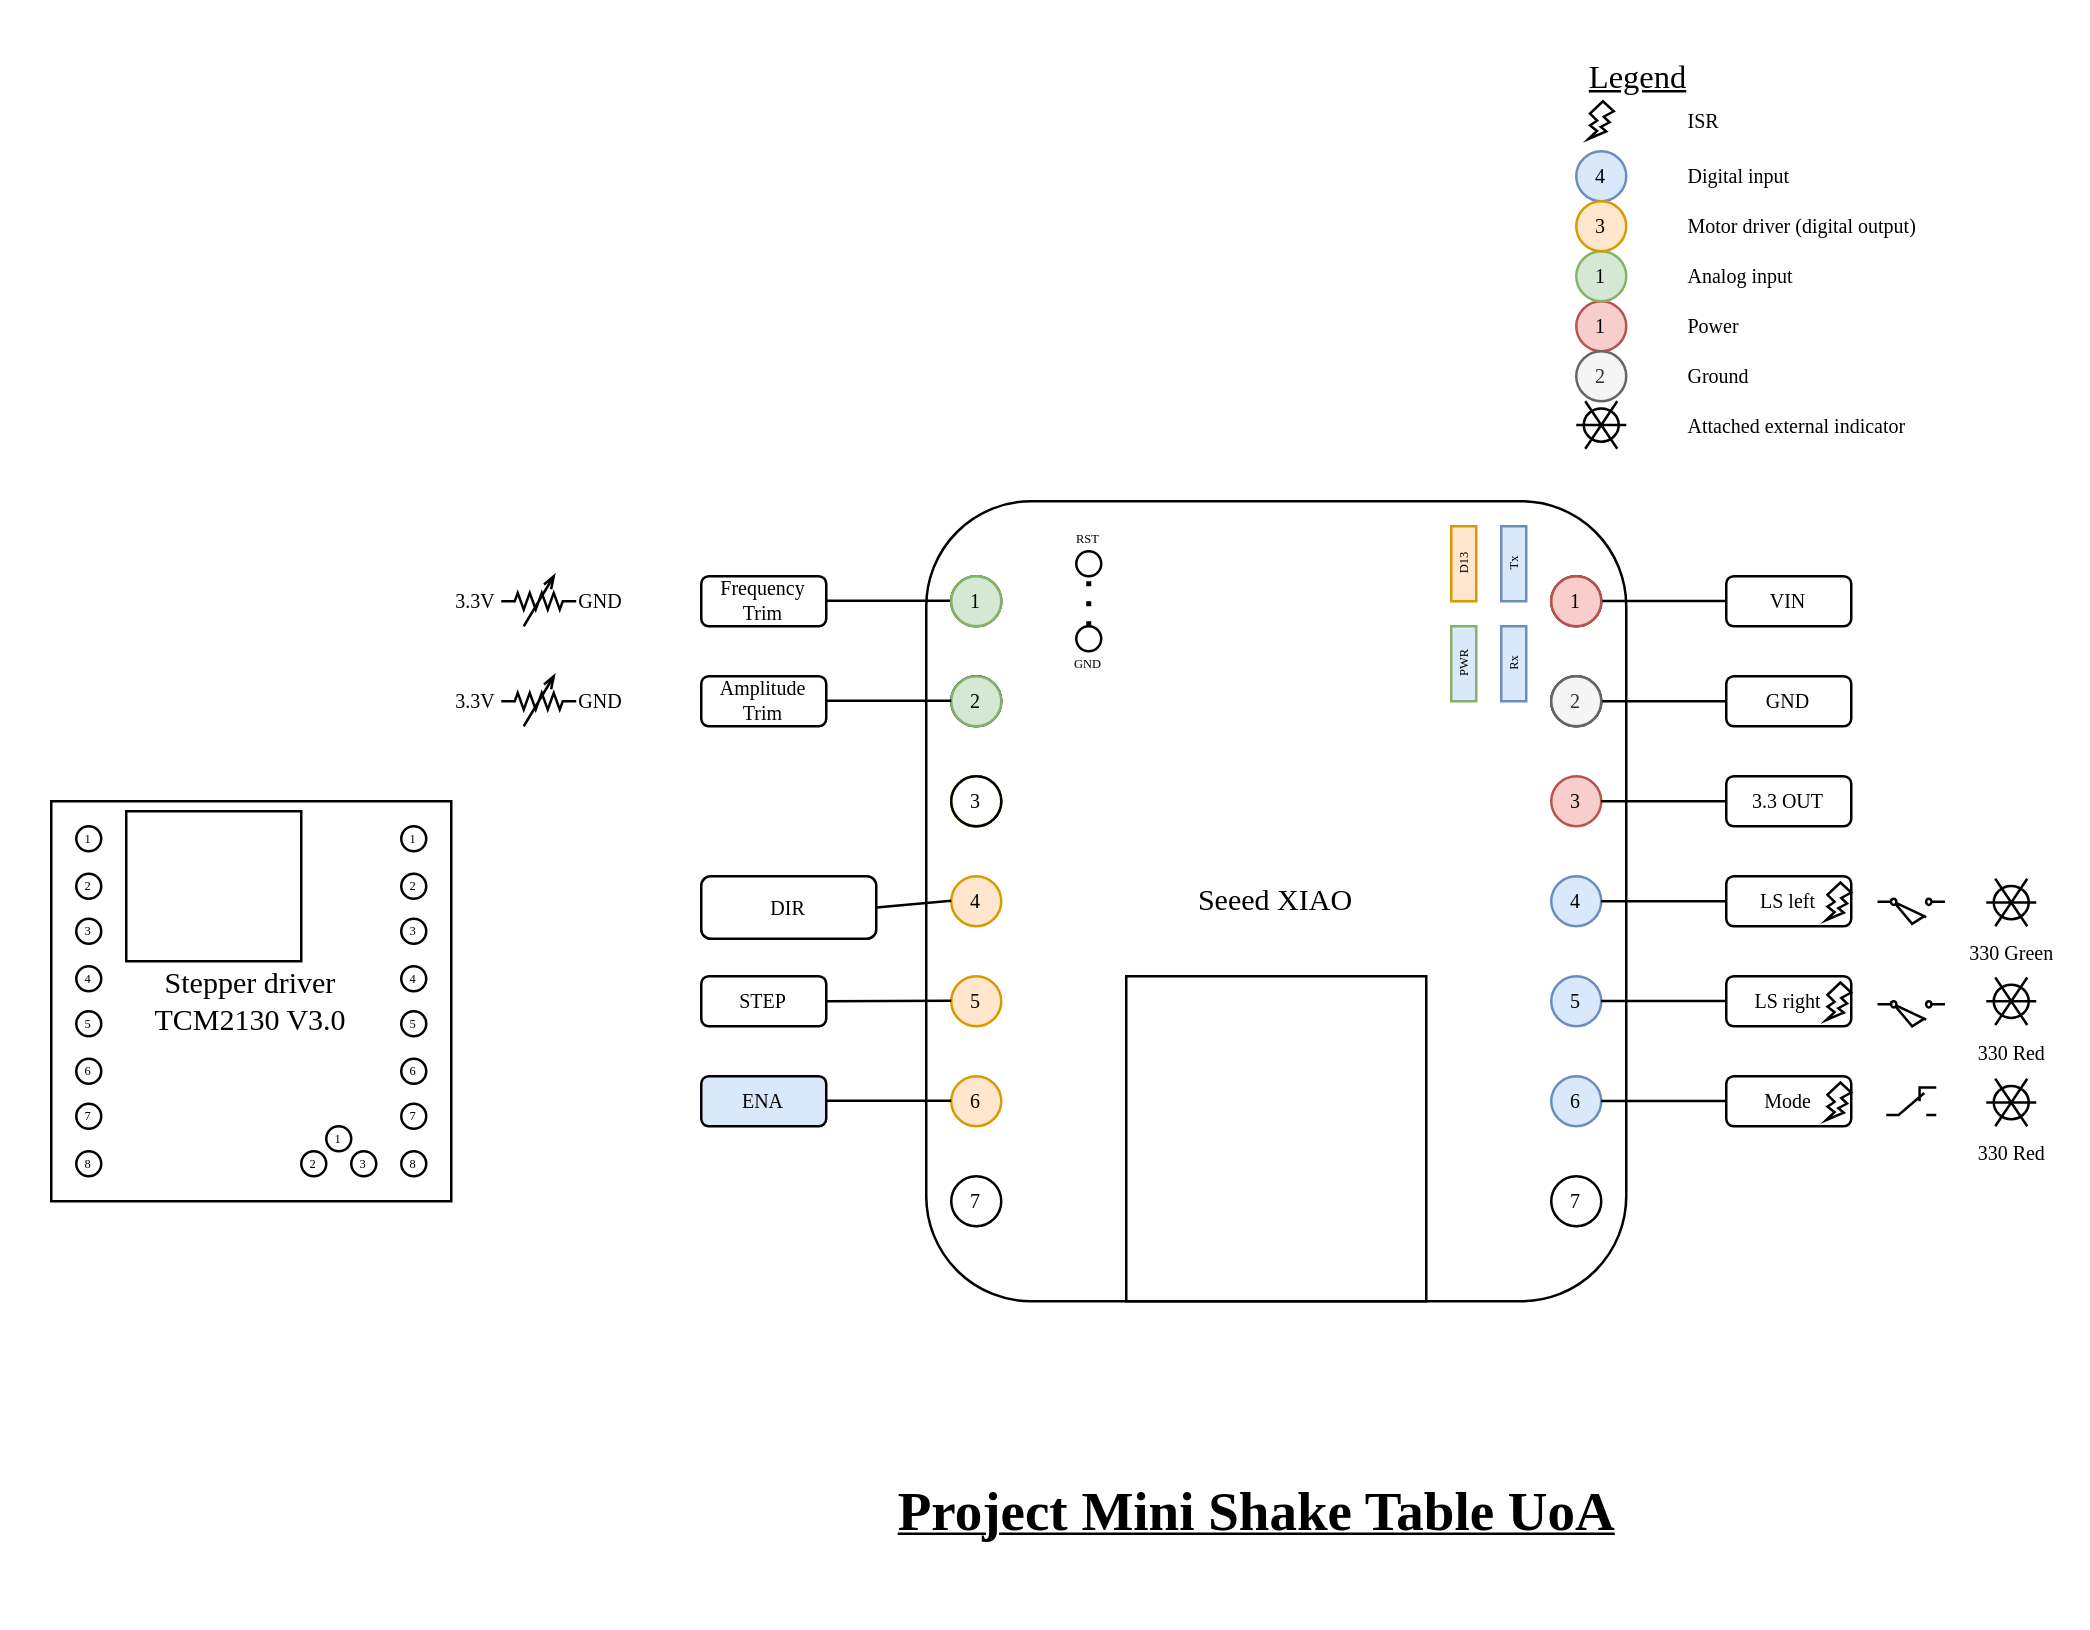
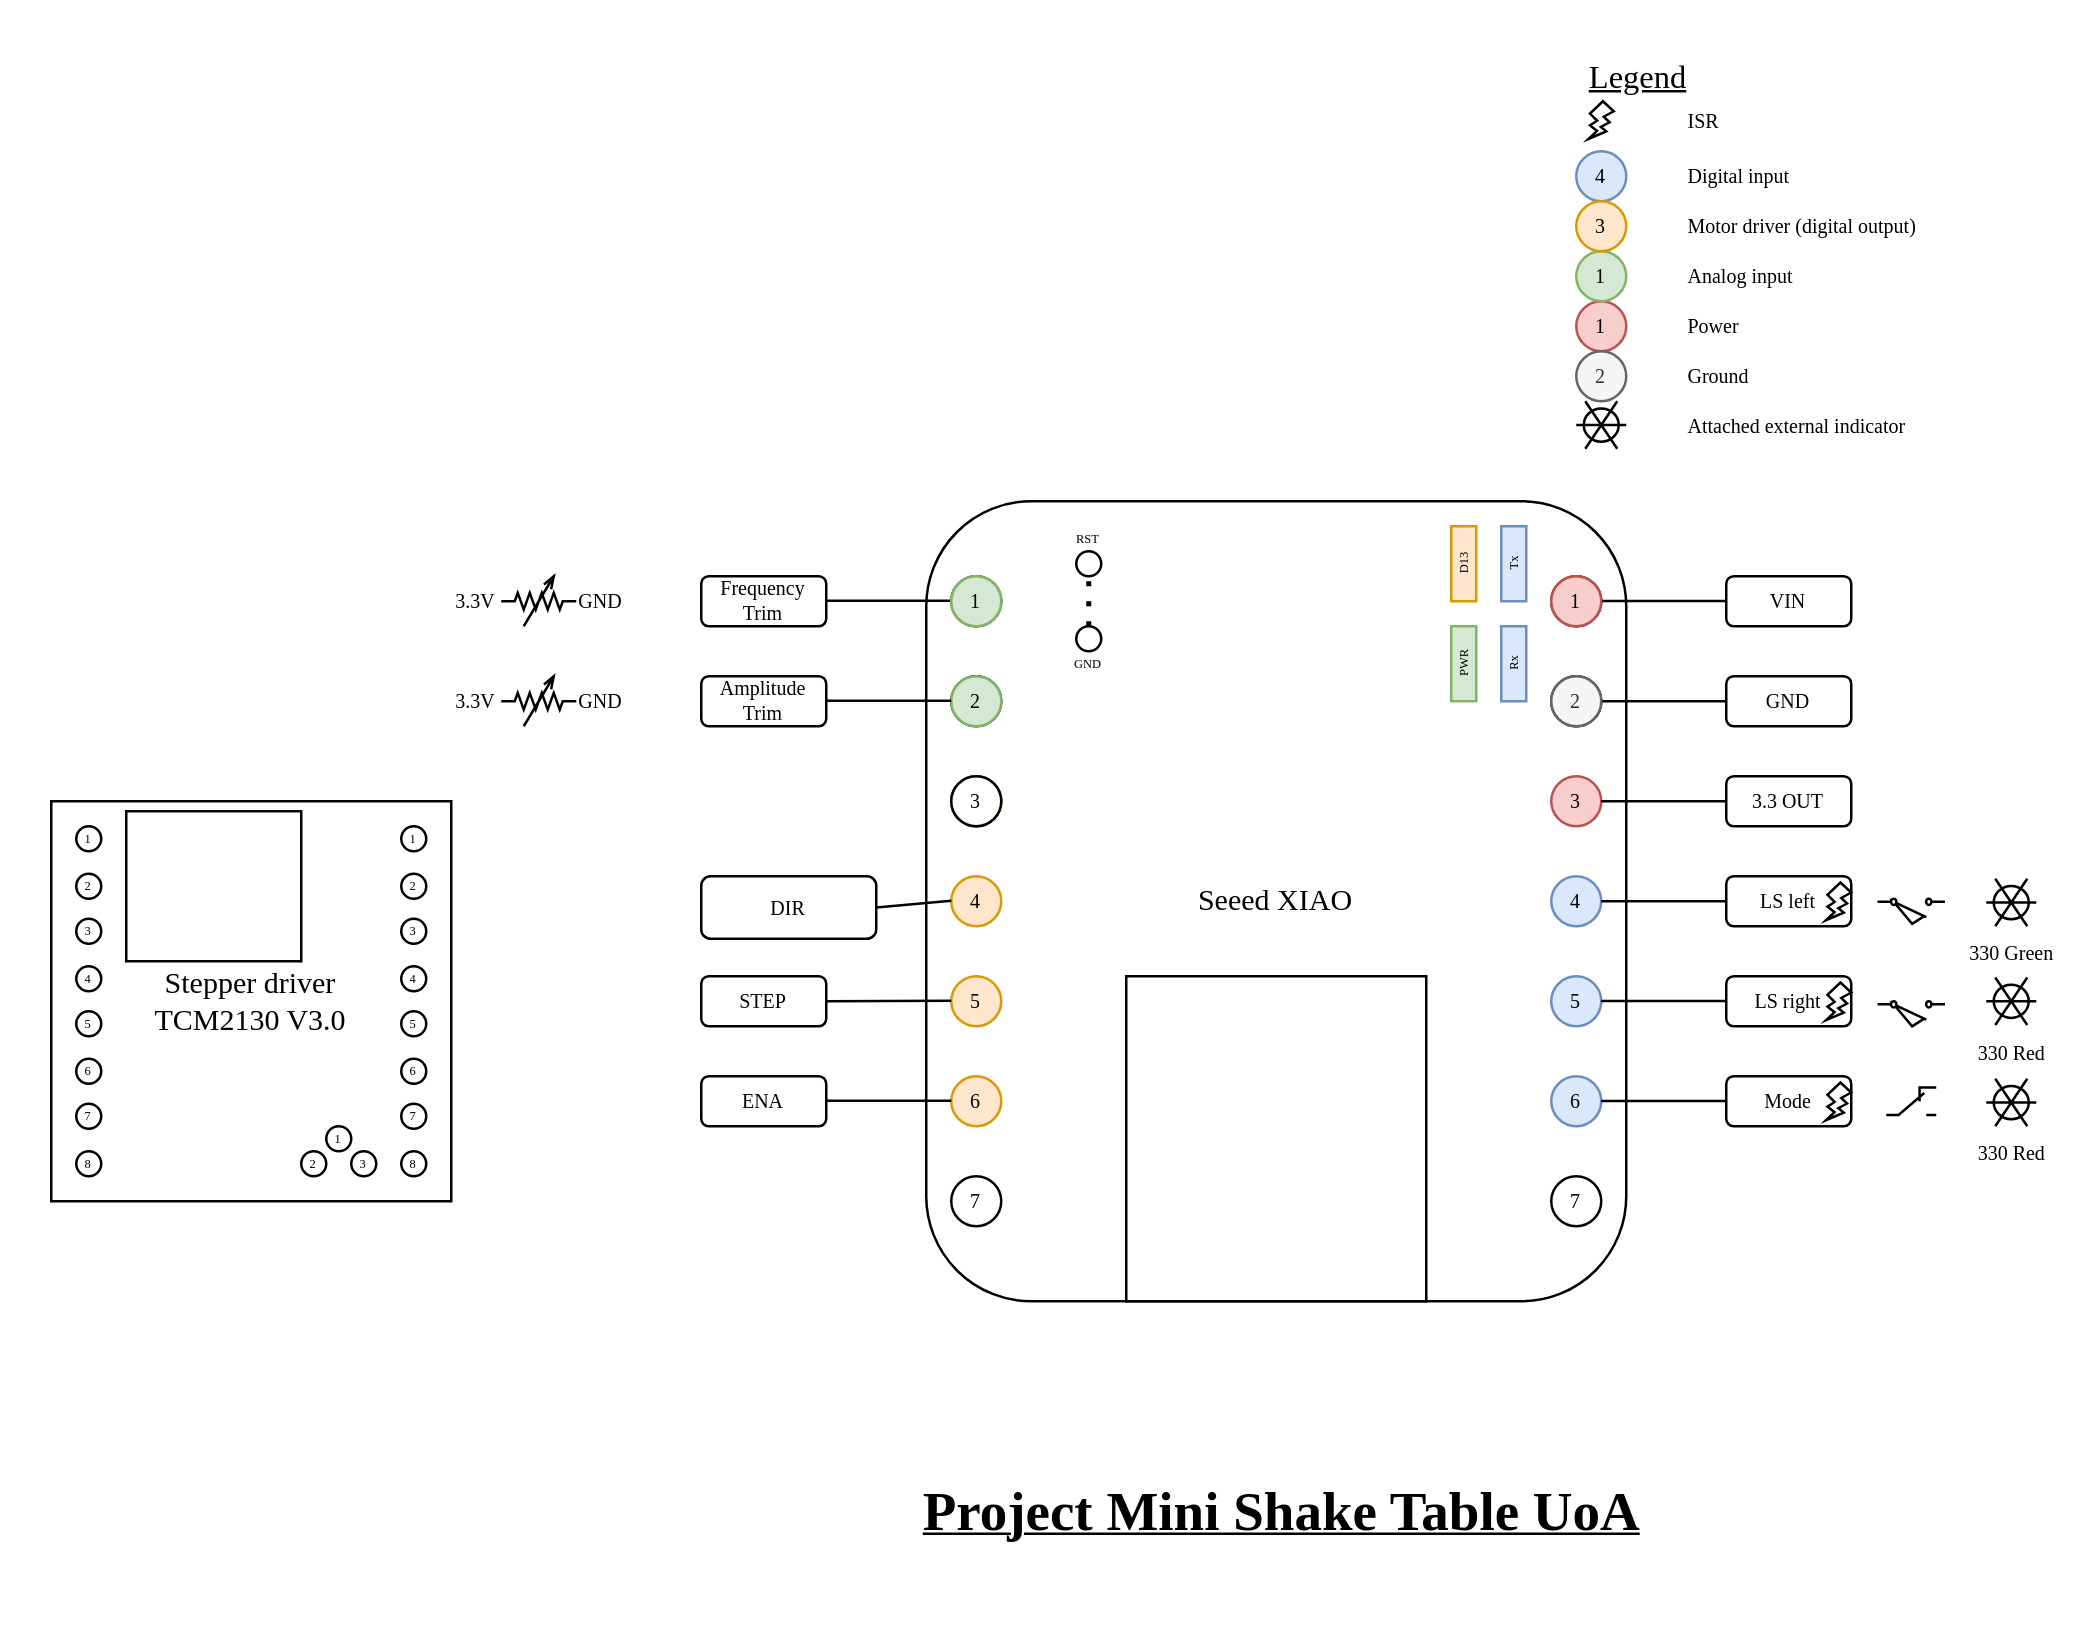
(1464, 664) -> (1464, 664)
(764, 1101) -> (764, 1101)
(1258, 1514) -> (1283, 1514)
